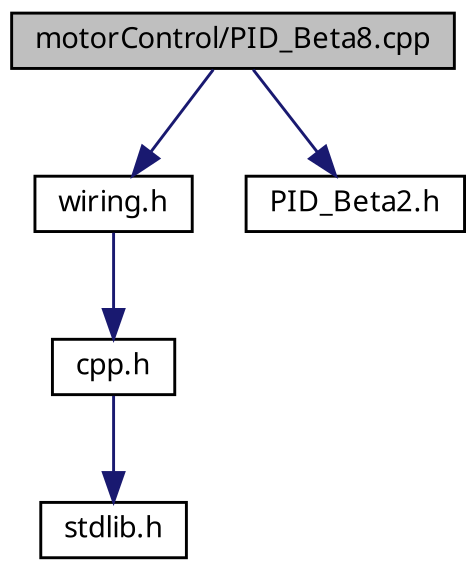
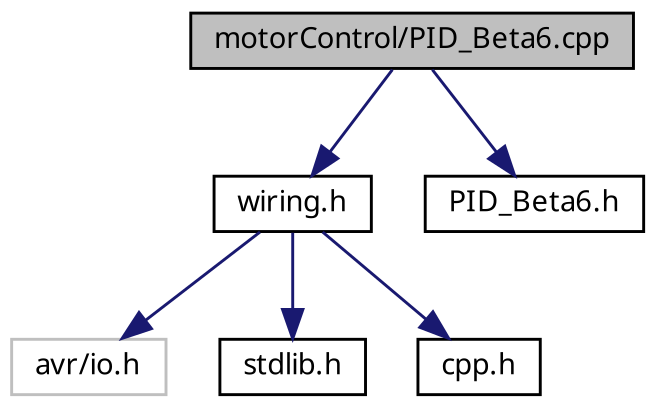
(233, 41) -> (412, 41)
(355, 204) -> (534, 204)
none -> (89, 367)
(114, 434) -> (293, 271)
